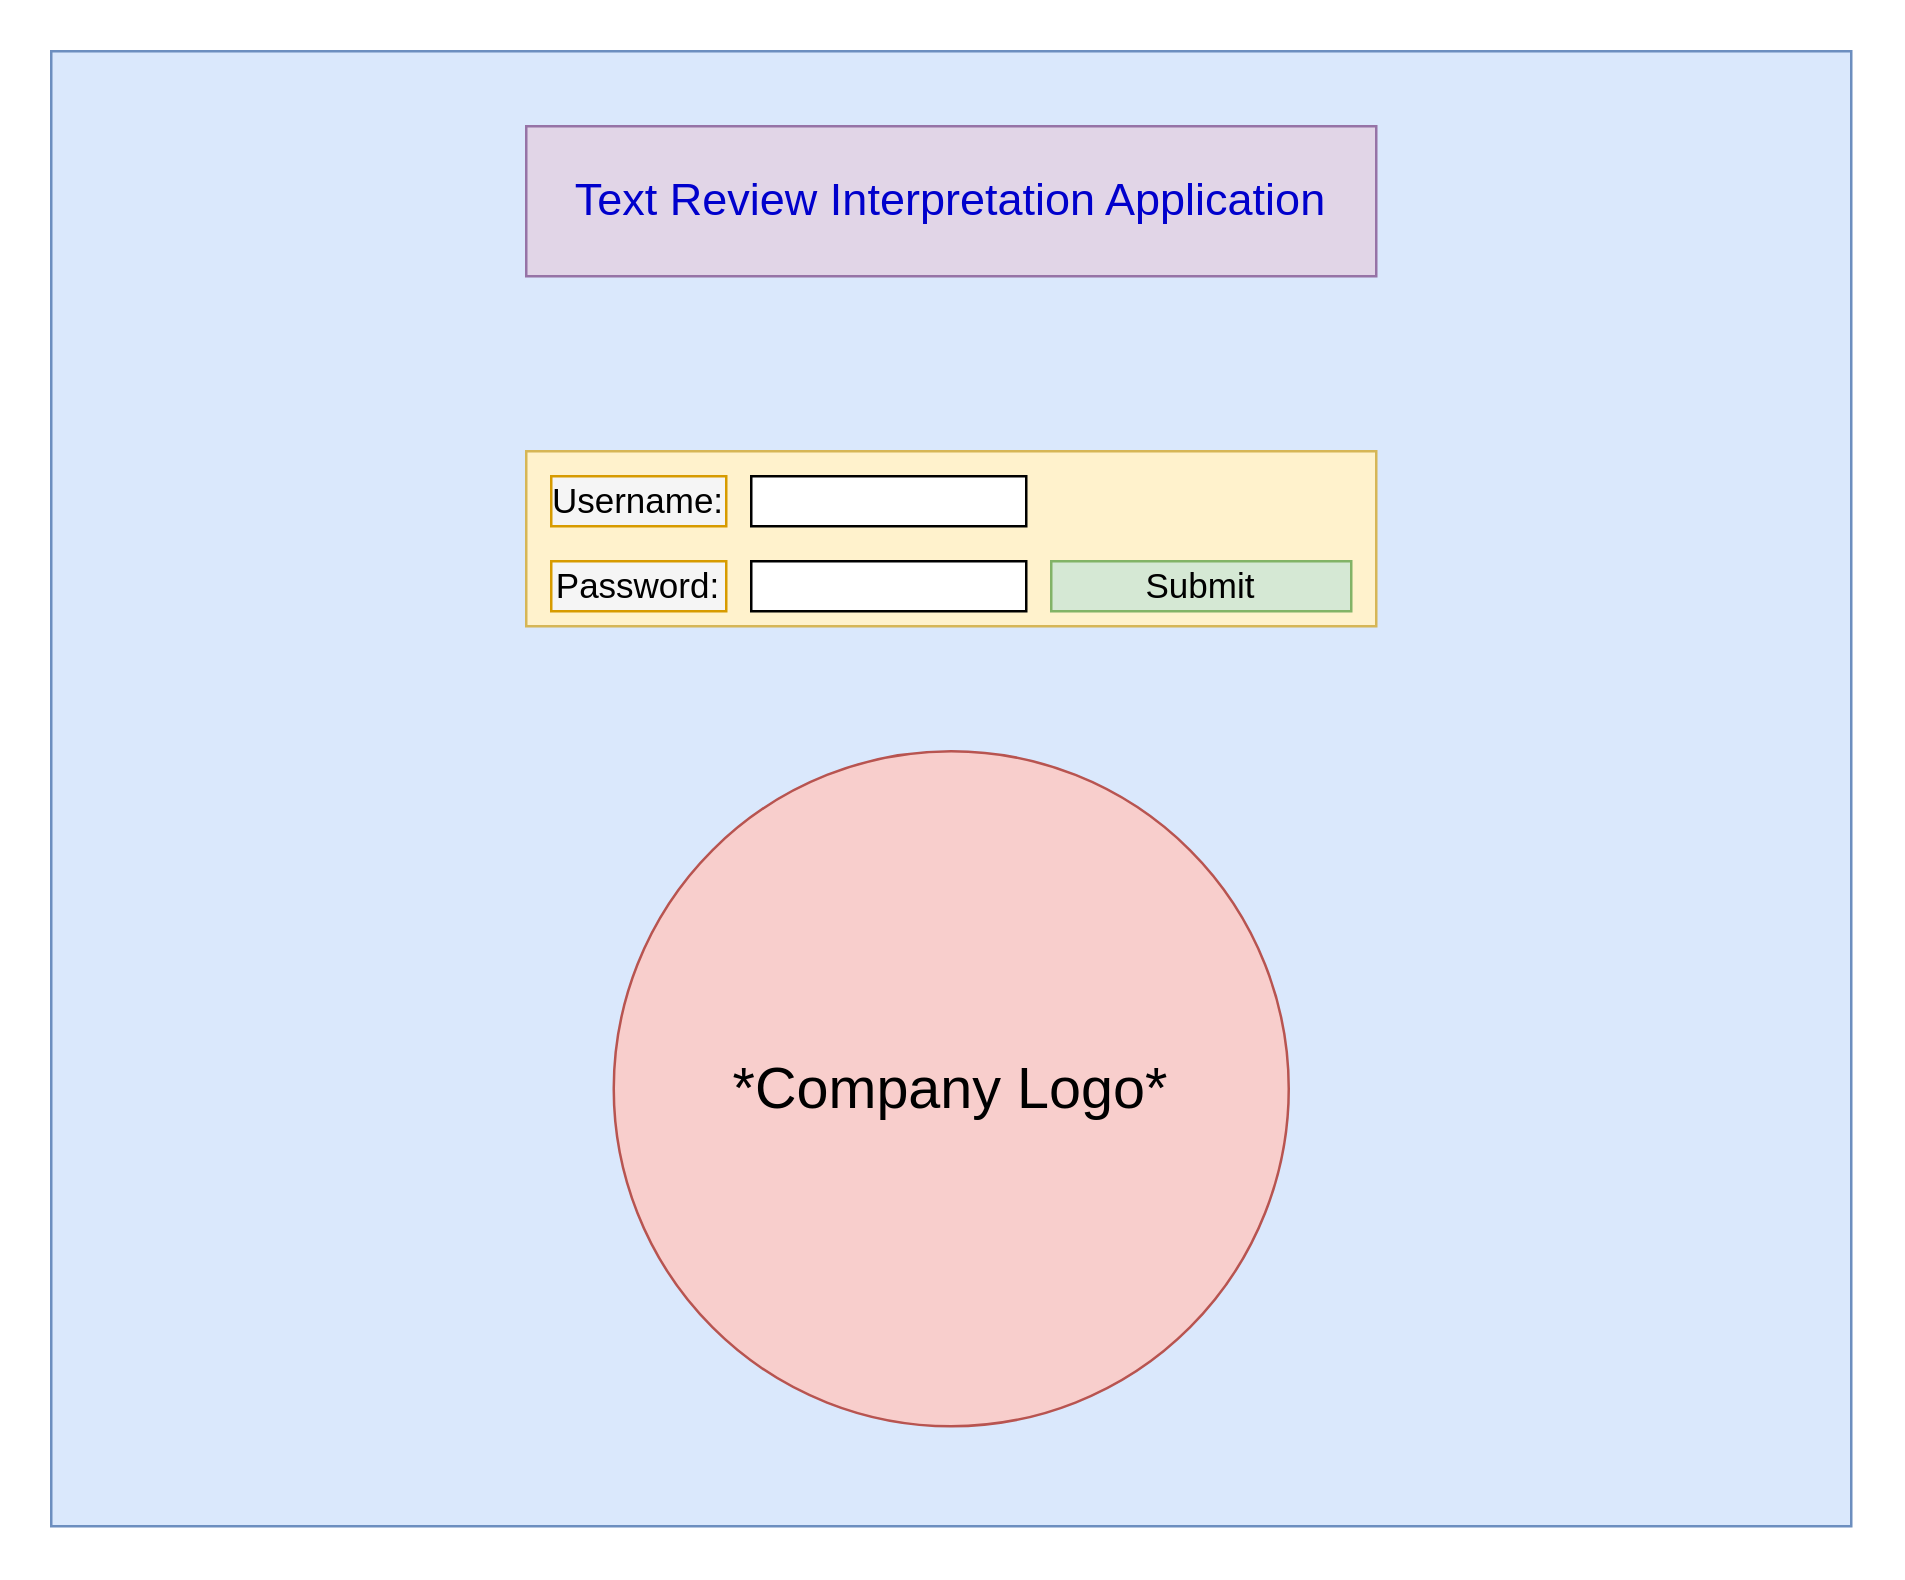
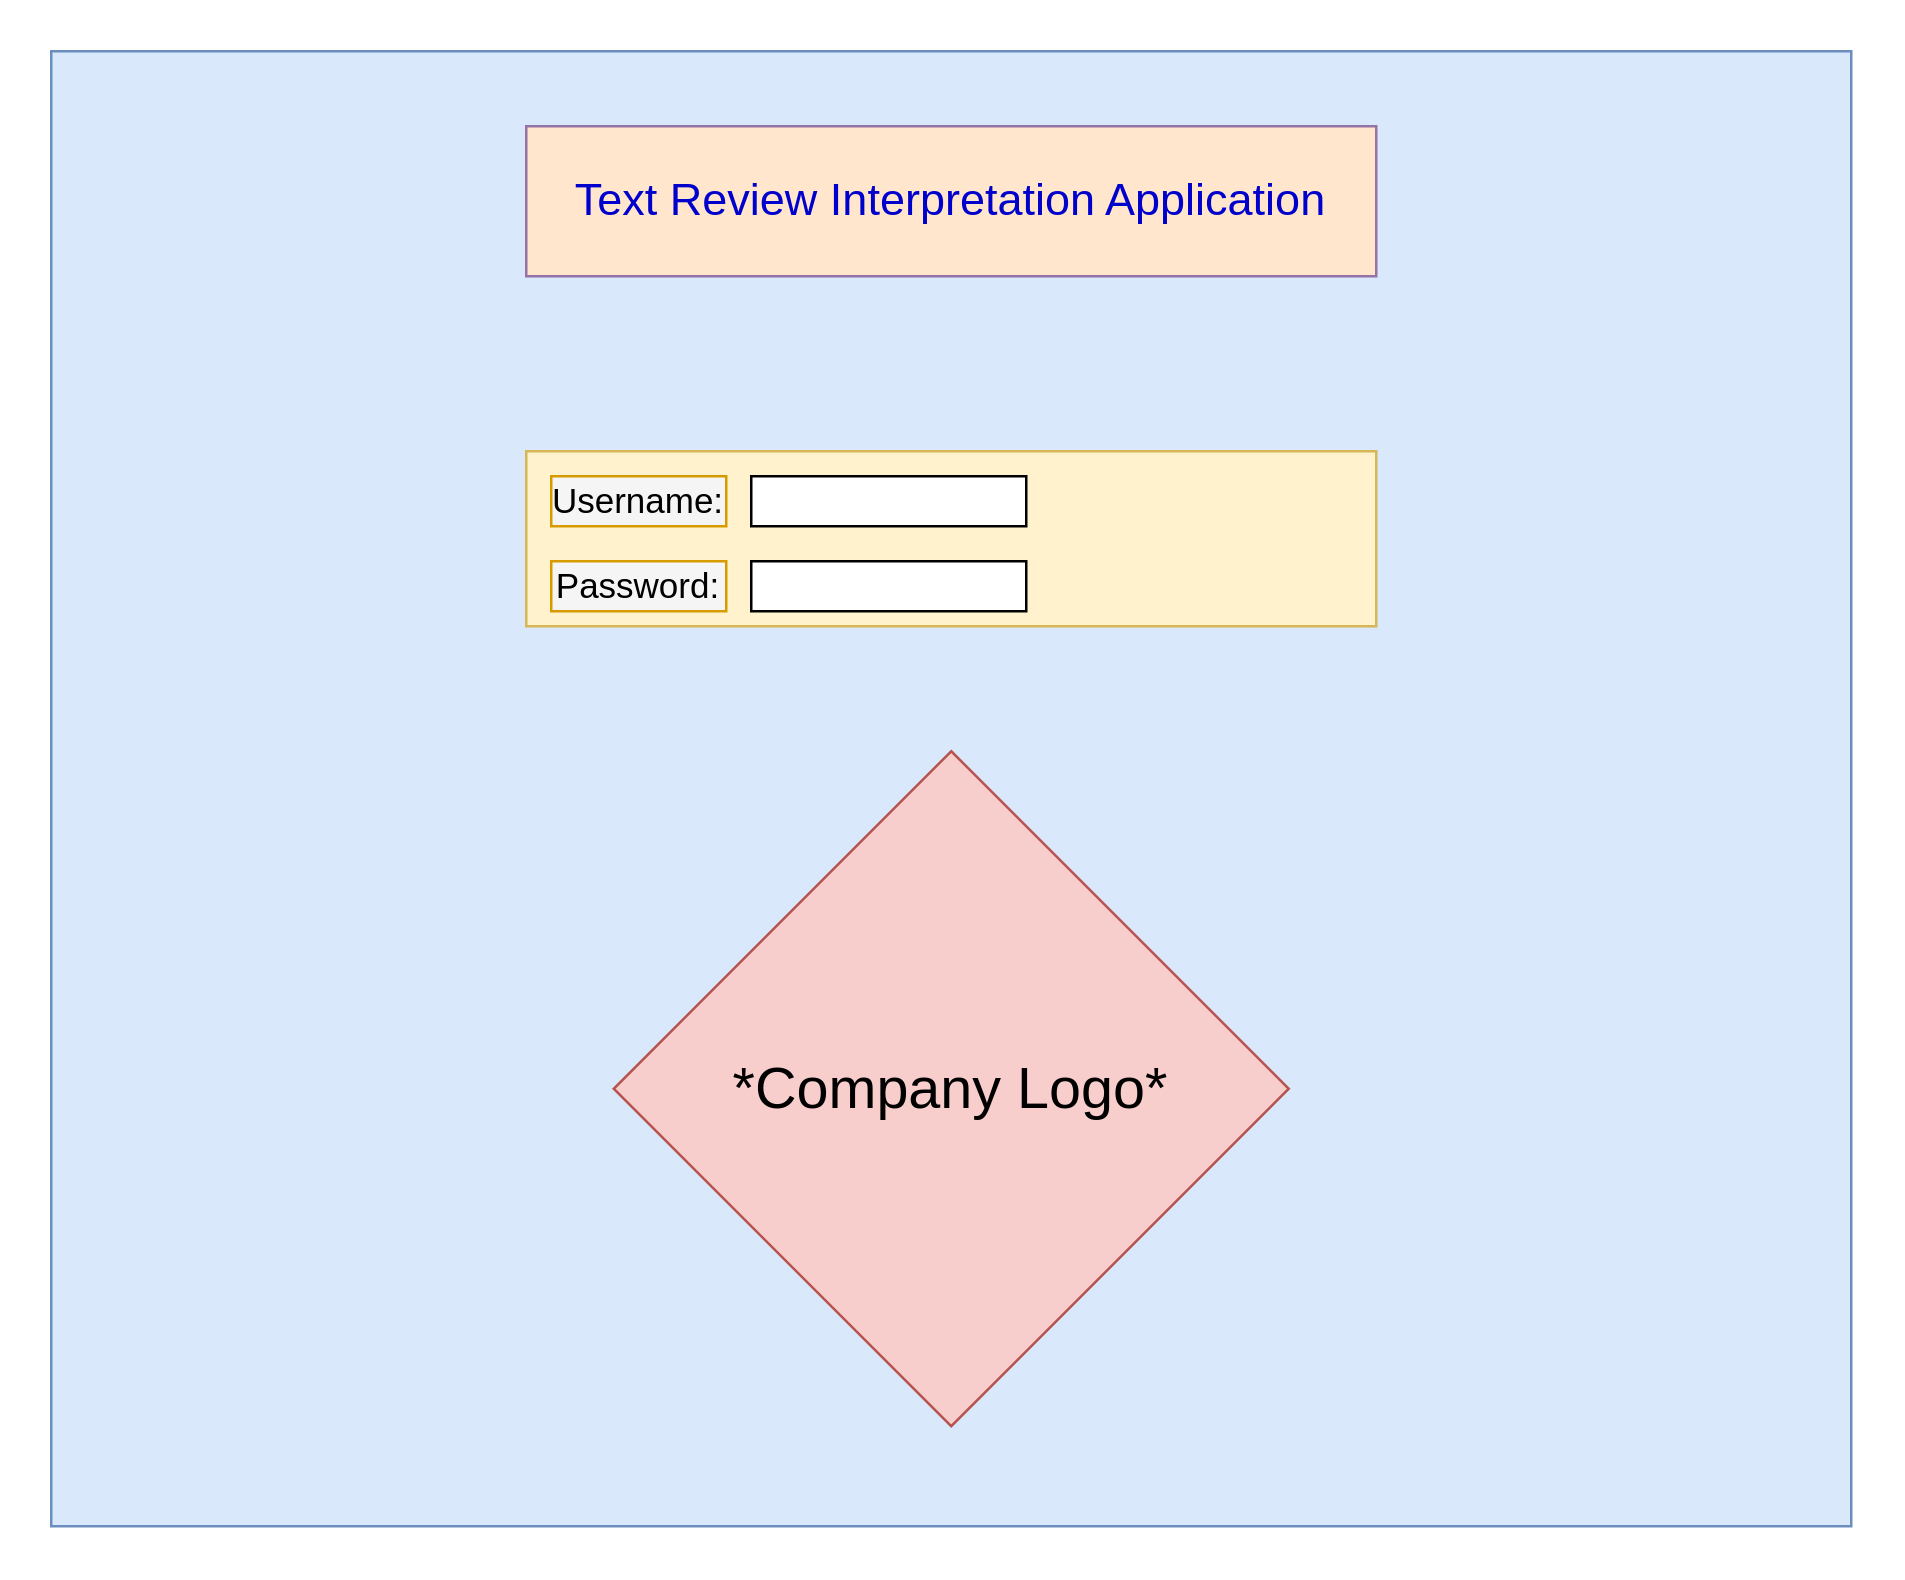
(951, 201) -> (951, 201)
(1201, 586) -> none
(951, 1089) -> (951, 1089)
